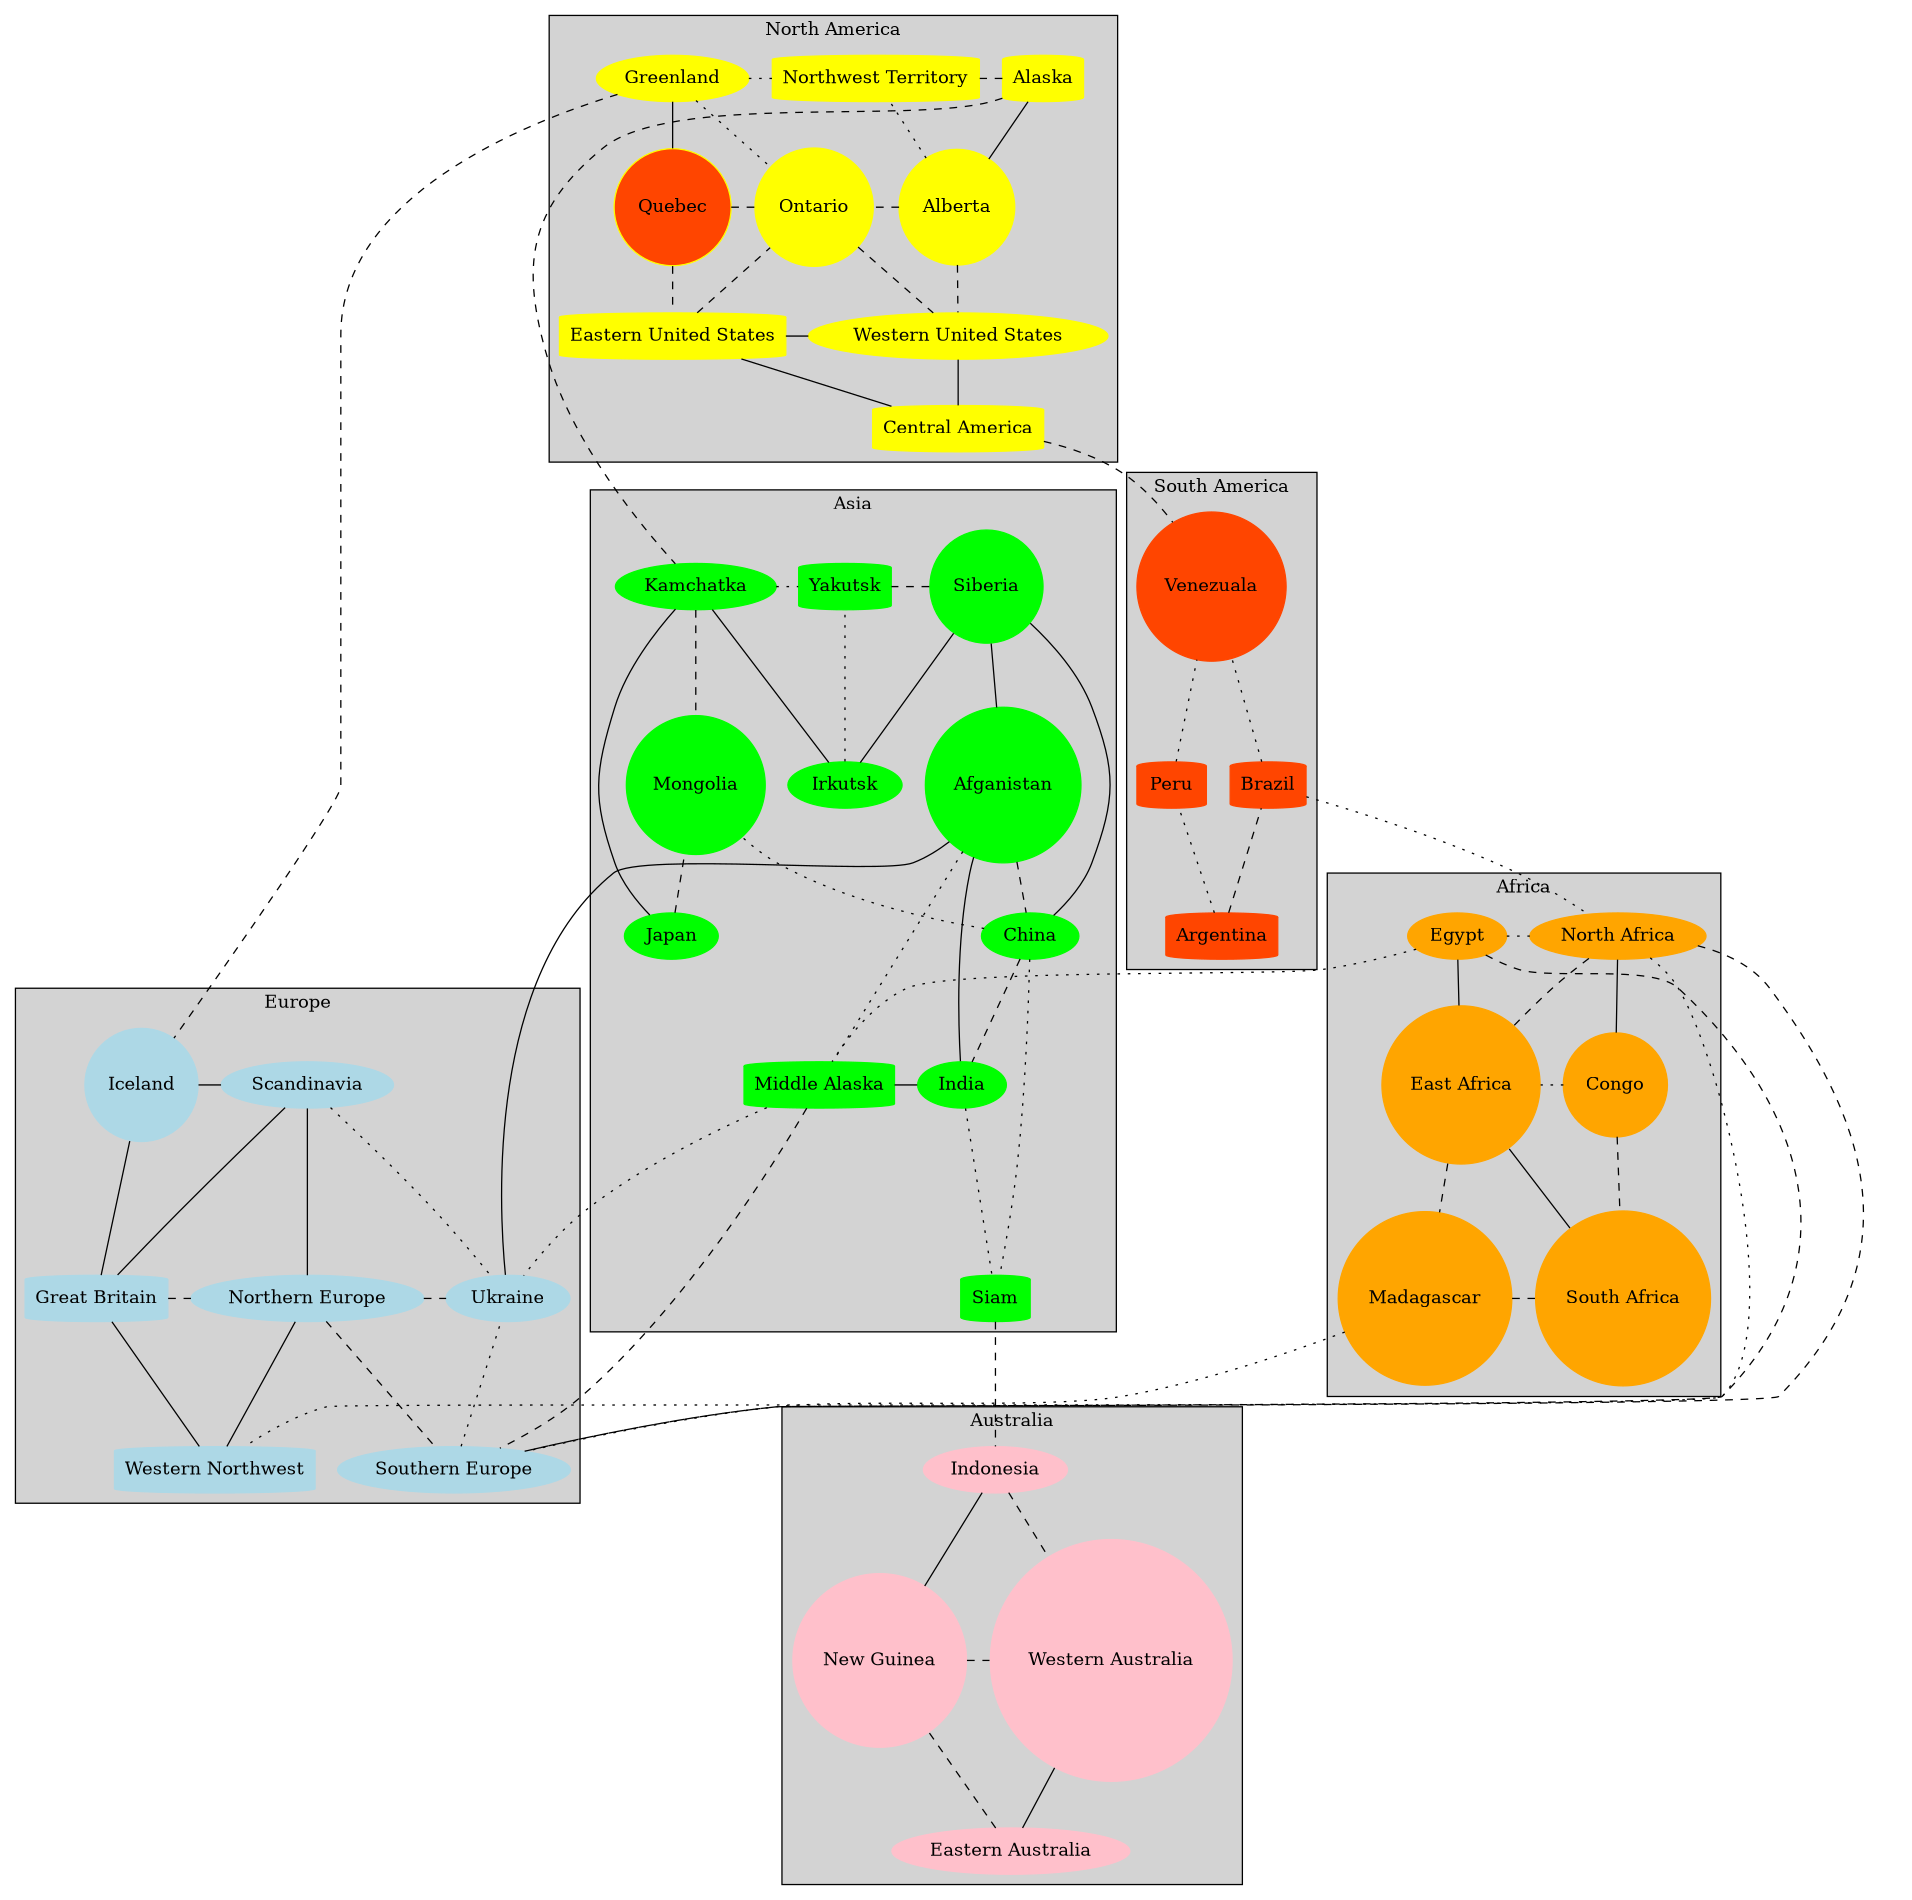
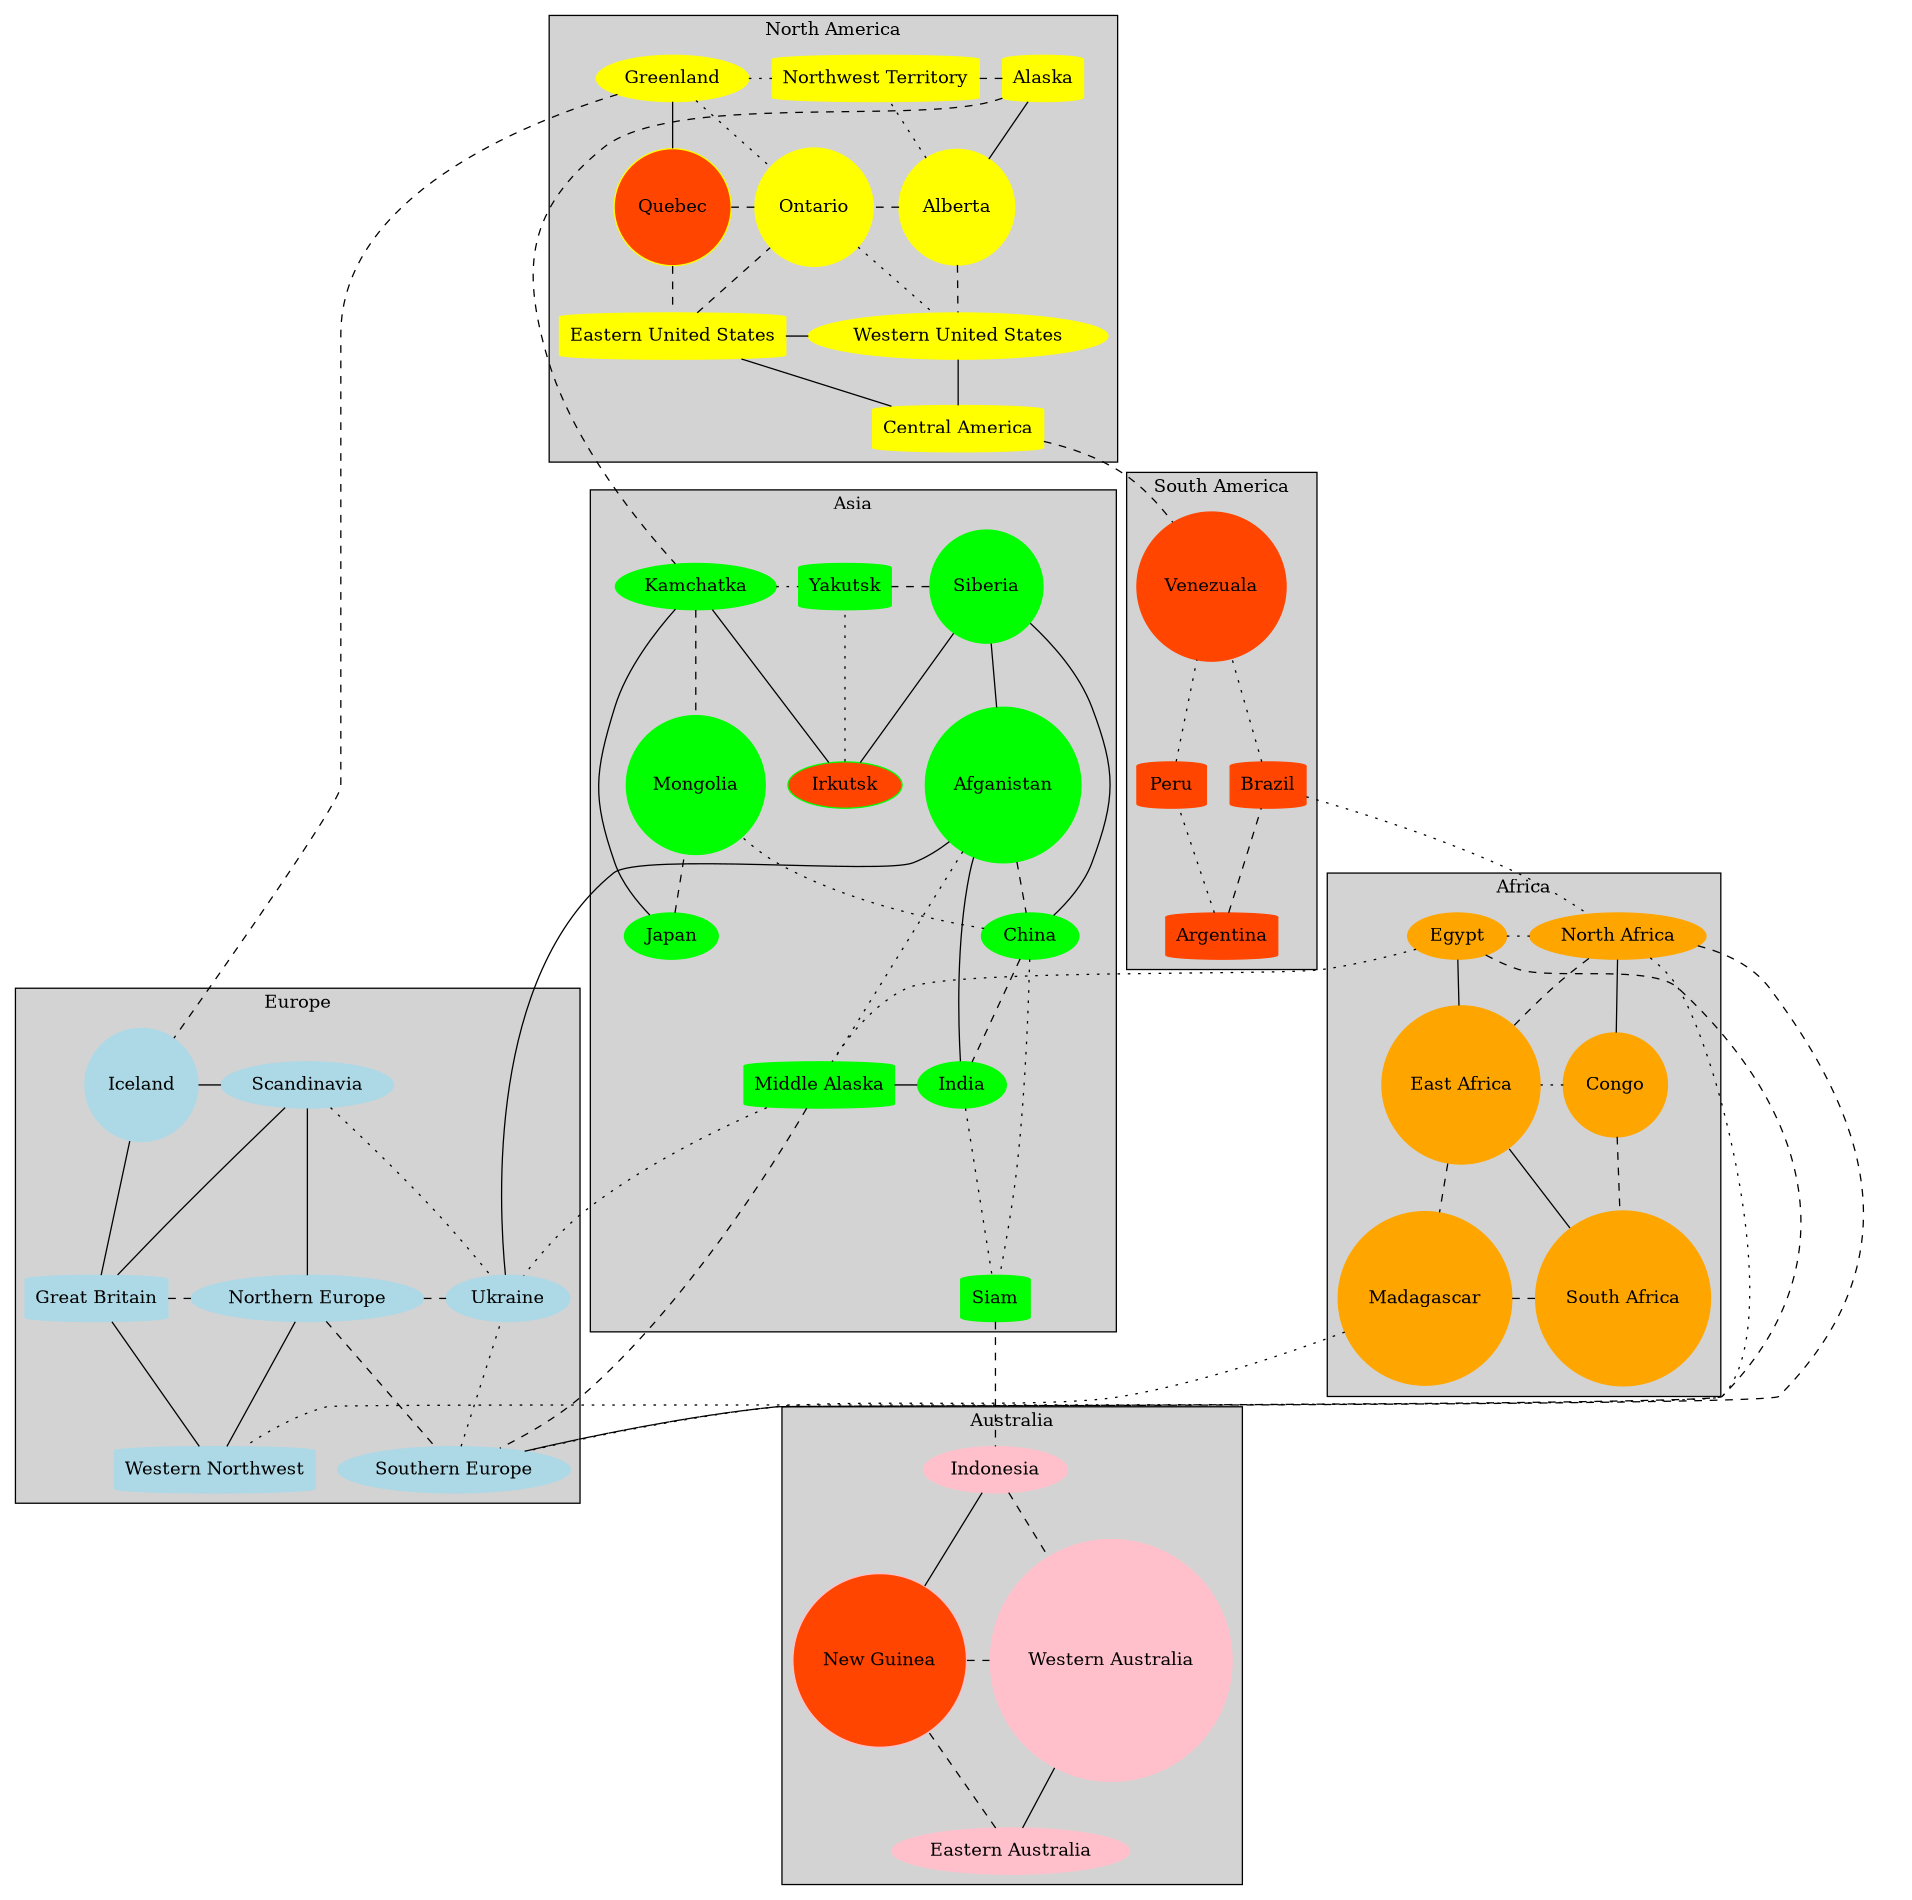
(896, 280) -> (896, 280)
(845, 785) -> (845, 785)
(880, 1660) -> (880, 1660)
